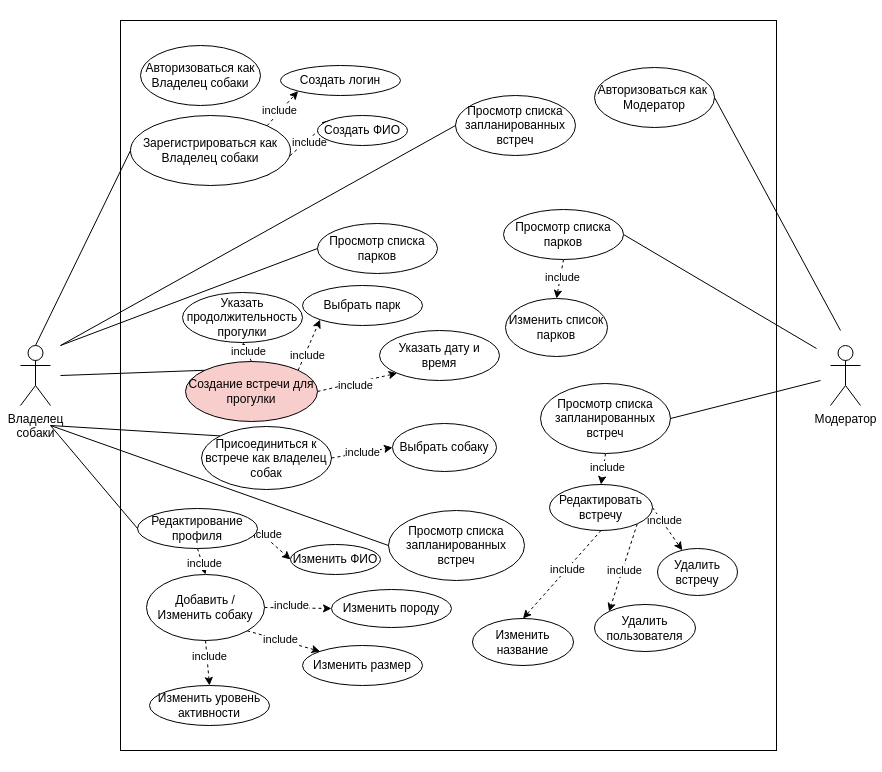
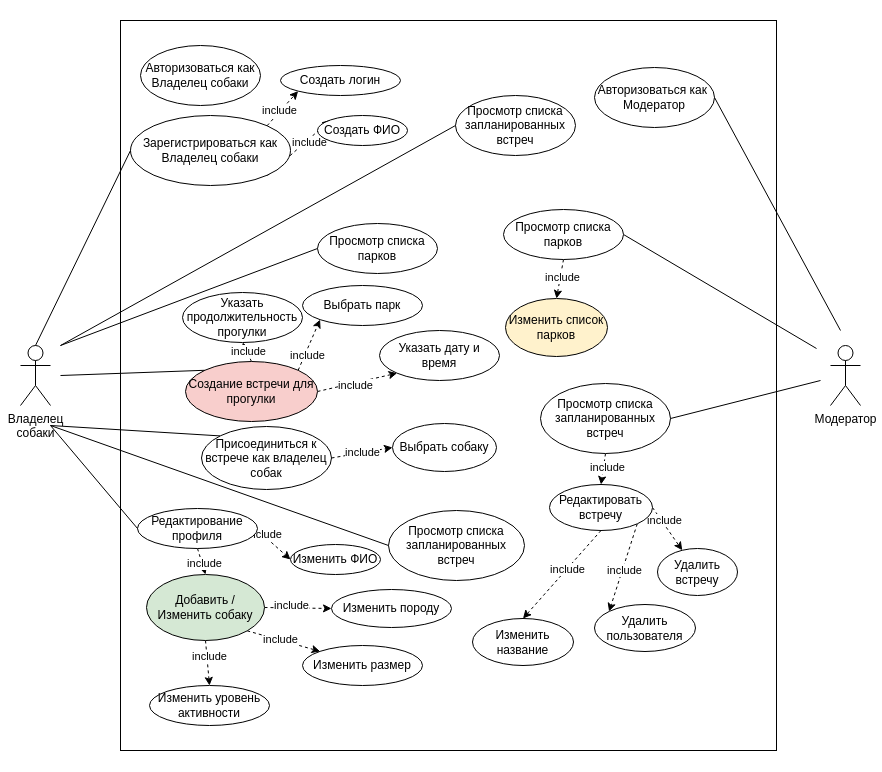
(557, 328) -> (557, 328)
(206, 608) -> (206, 608)
